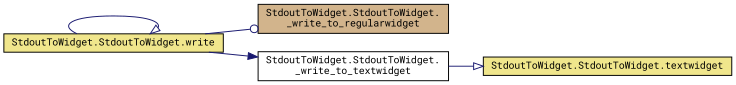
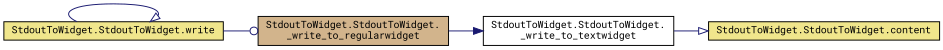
(228, 54) -> (461, 31)
(608, 66) -> (824, 31)
